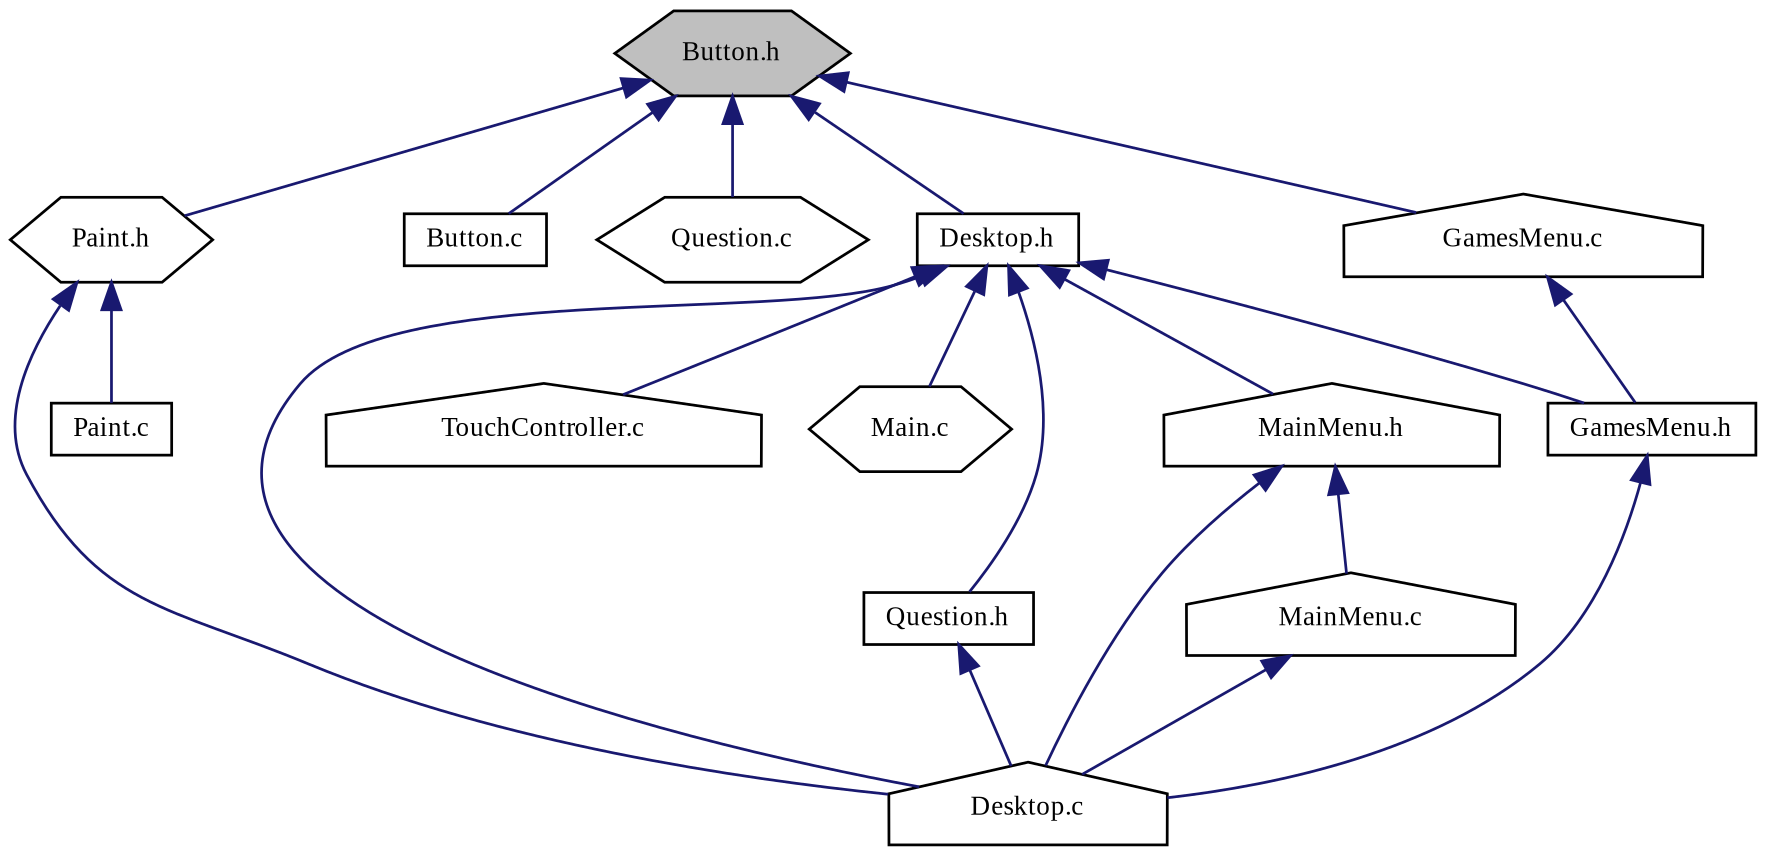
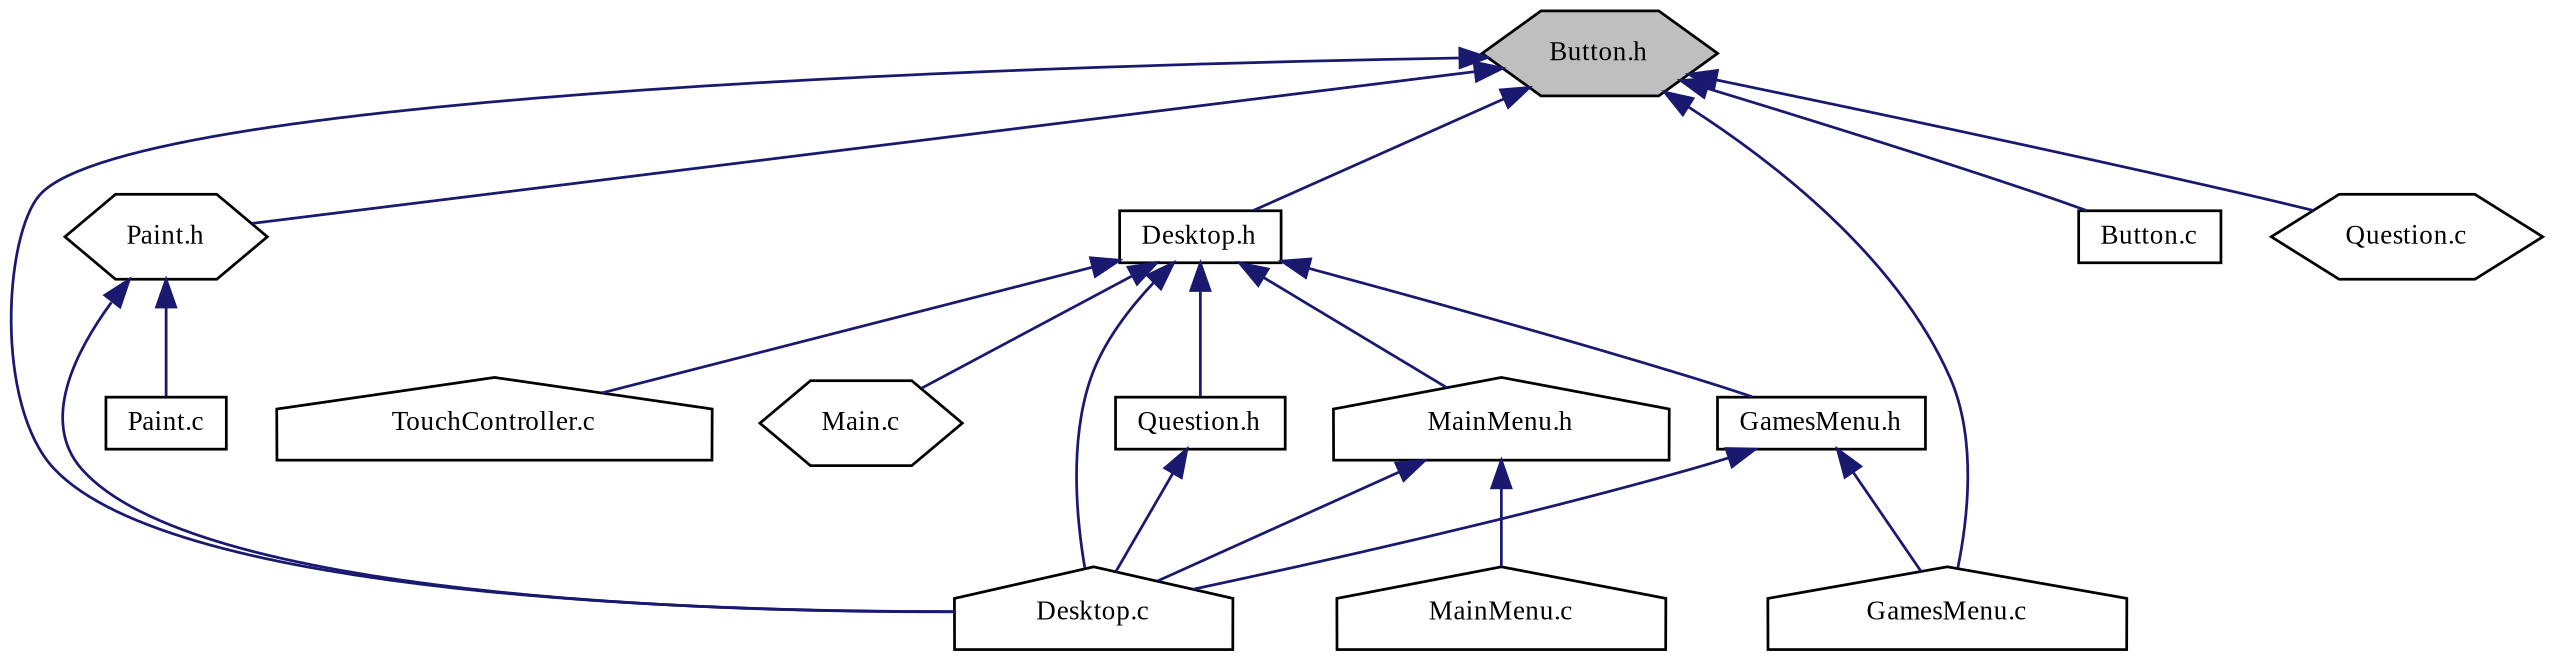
(1599, 351) -> (1887, 522)
(1174, 722) -> (141, 153)
